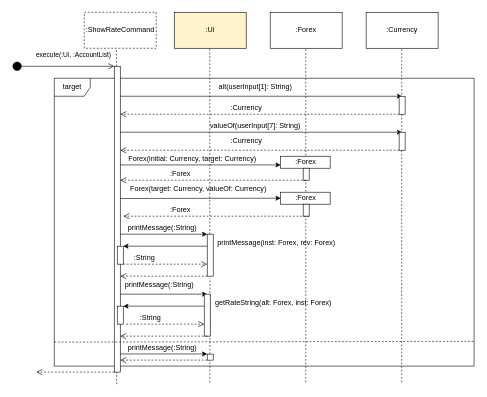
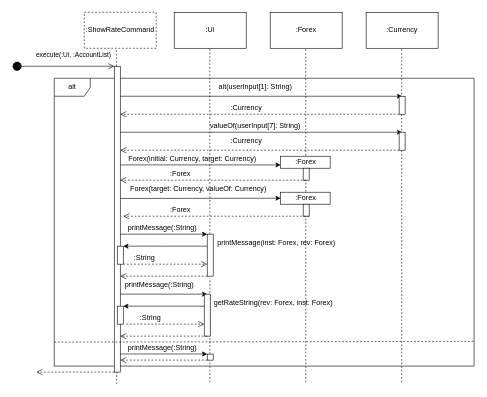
(210, 30) -> (210, 30)
(72, 87) -> (72, 87)
(274, 303) -> (274, 303)
